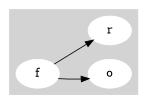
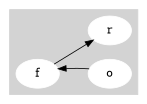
(70, 79) -> (78, 68)
